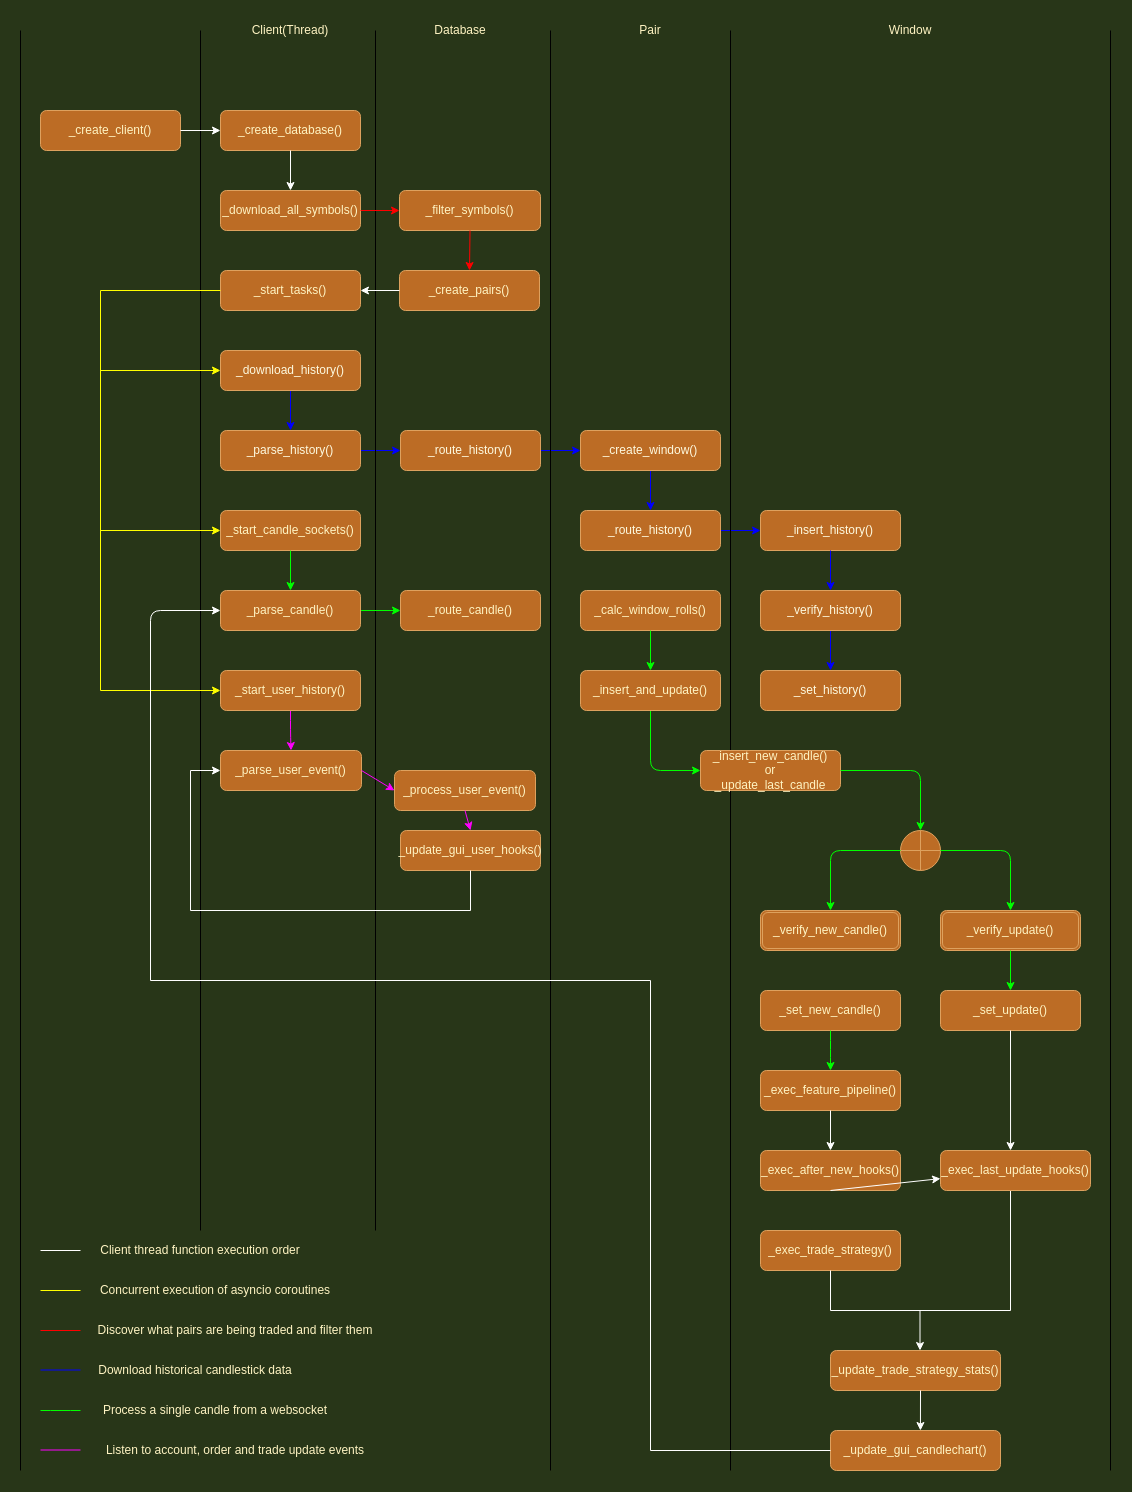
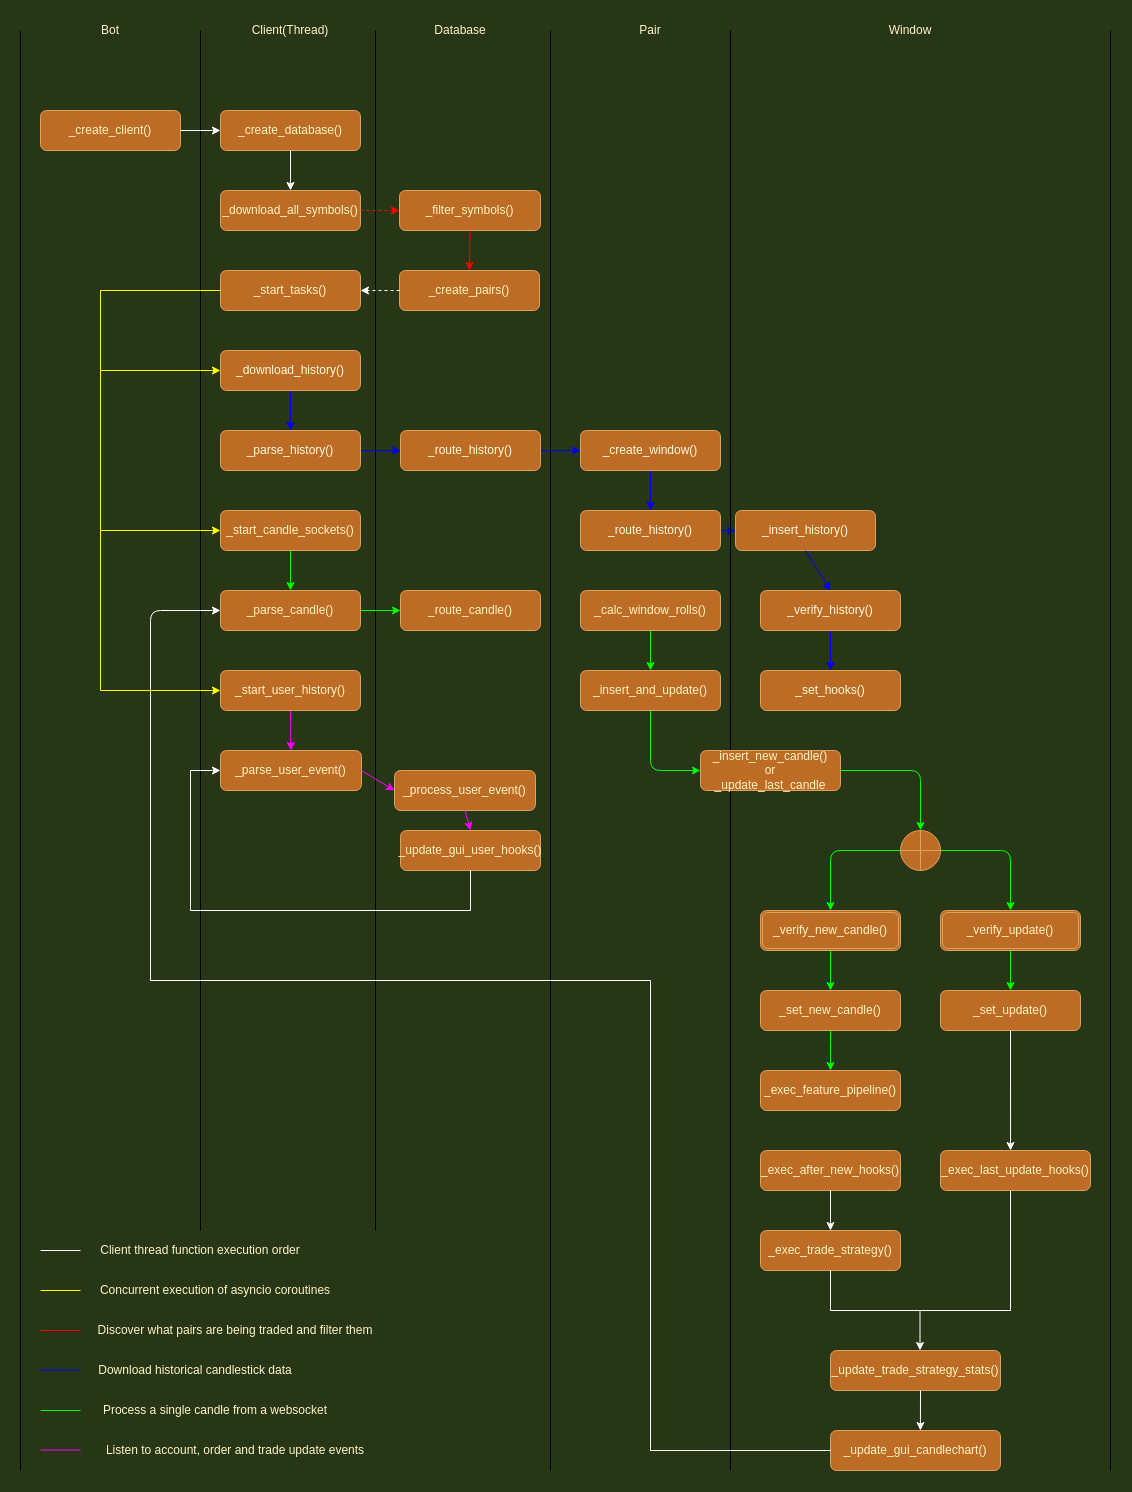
none -> (111, 31)
(377, 211) -> (377, 211)
(383, 291) -> (383, 291)
(831, 531) -> (806, 531)
(831, 691) -> (831, 691)
none -> (831, 967)
(831, 1127) -> none
(882, 1185) -> (831, 1207)
